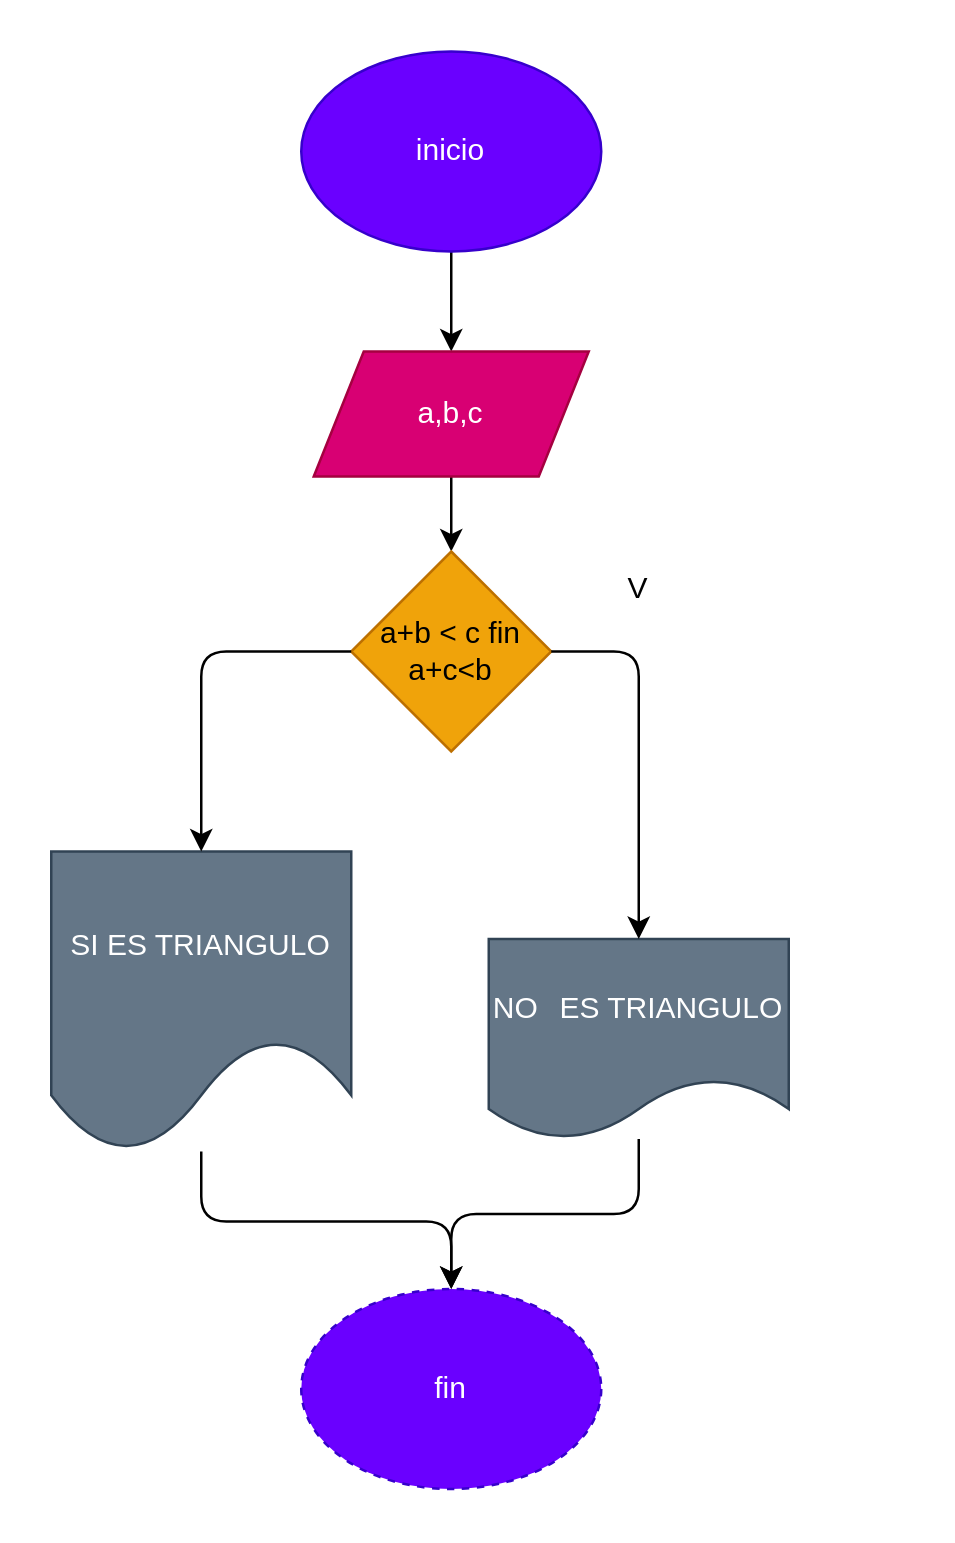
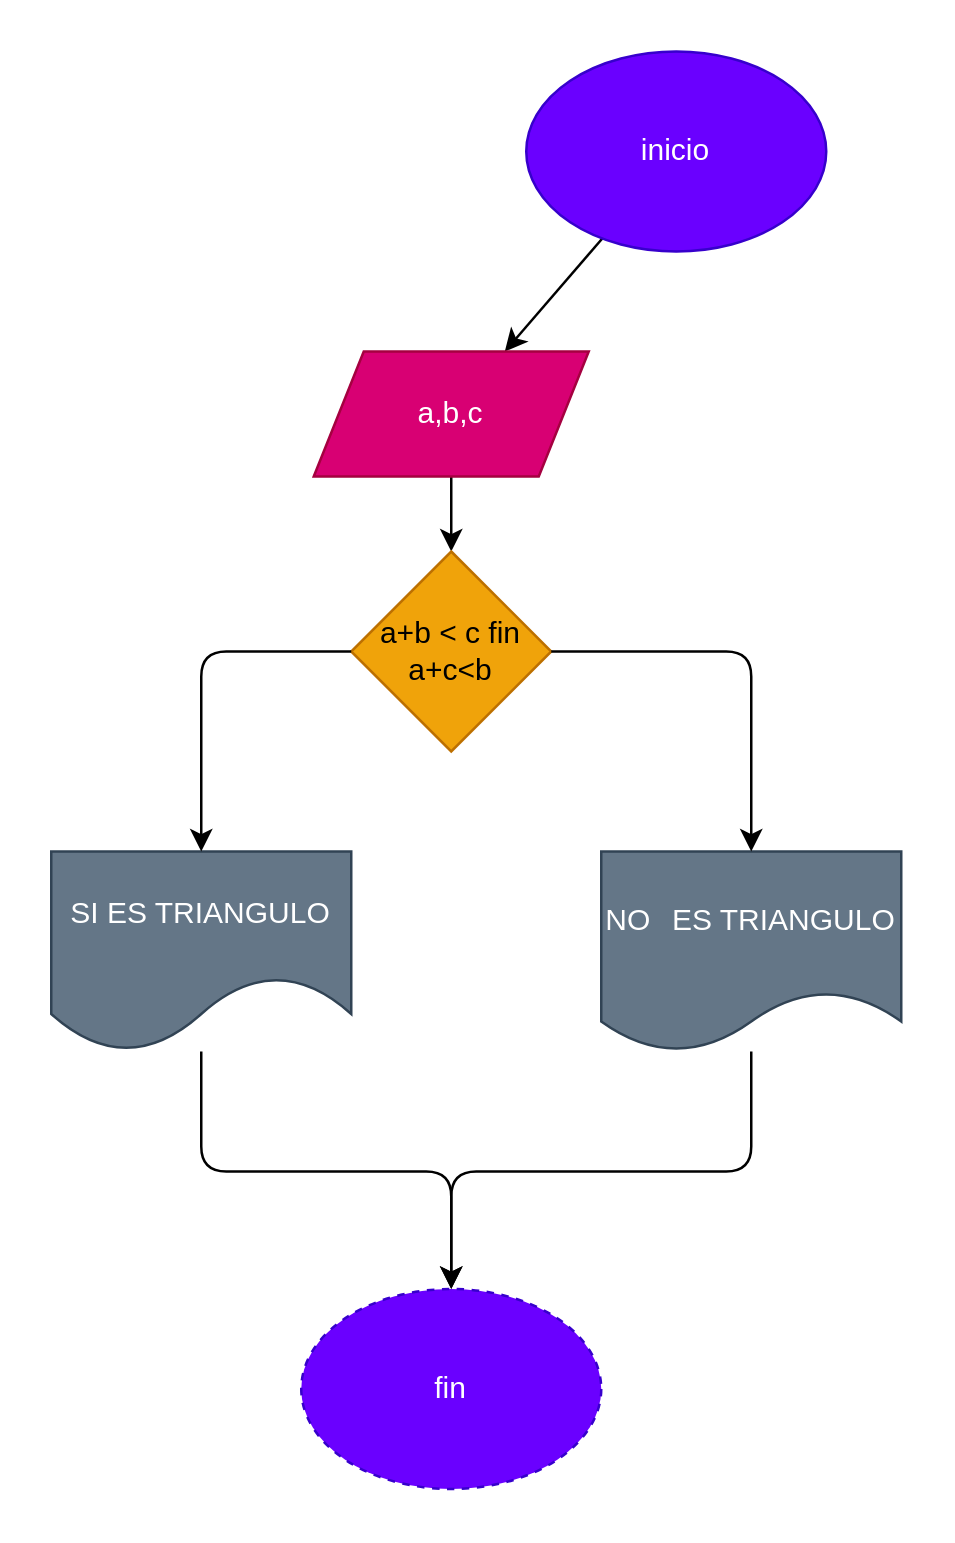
(451, 151) -> (676, 151)
(639, 589) -> none
(201, 1001) -> (201, 951)
(639, 1039) -> (751, 951)
